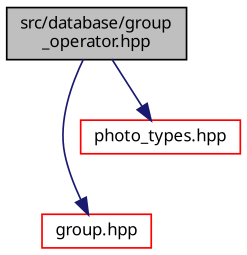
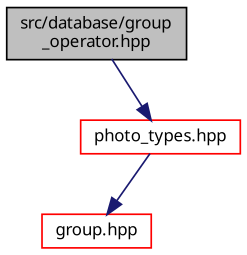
(63, 129) -> (133, 177)
